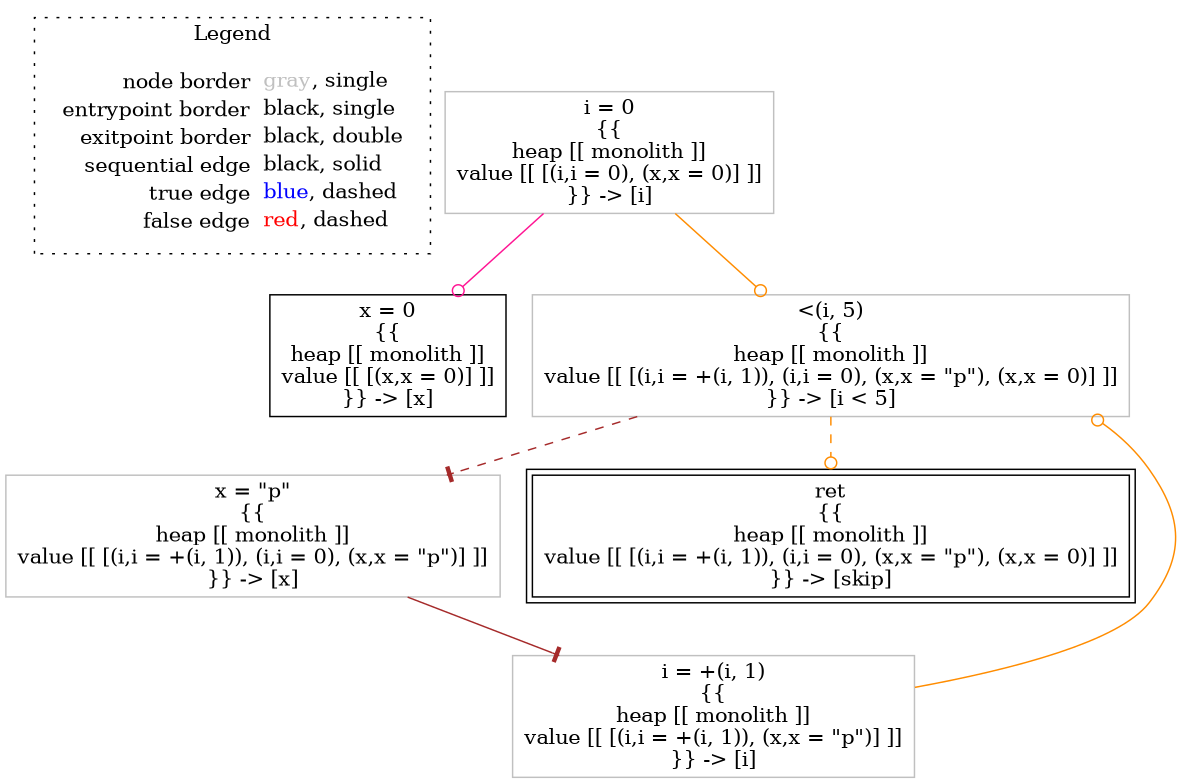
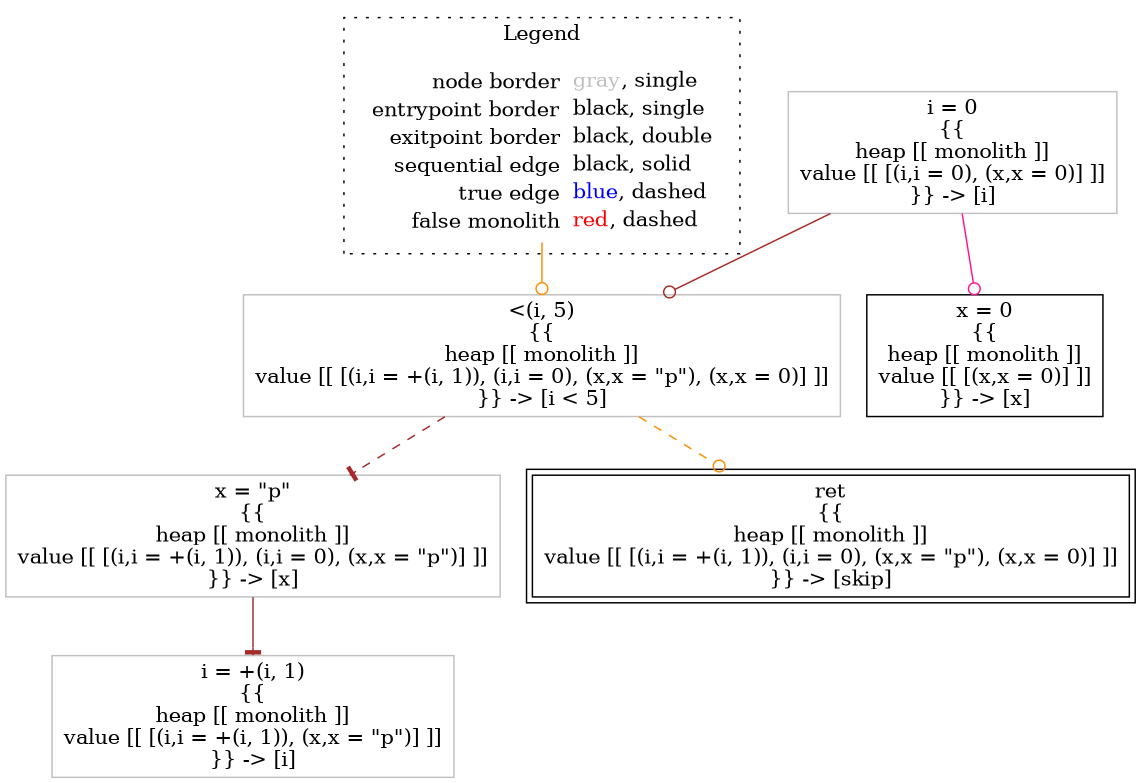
(200, 221) -> (489, 221)
(716, 250) -> (753, 251)
(1134, 617) -> (542, 263)
